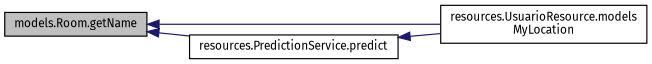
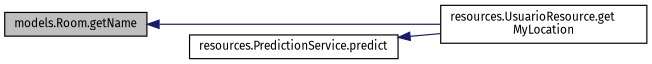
(544, 24) -> (544, 24)
(174, 34) -> none
